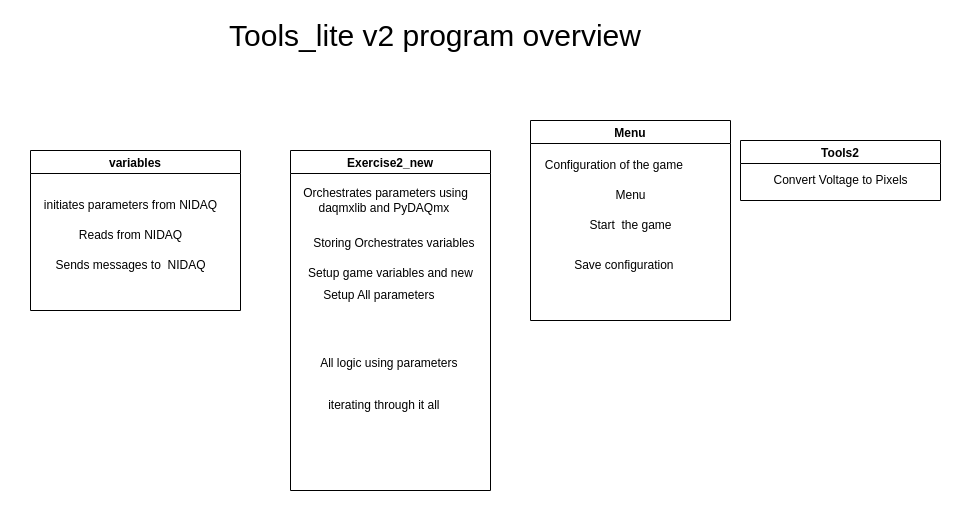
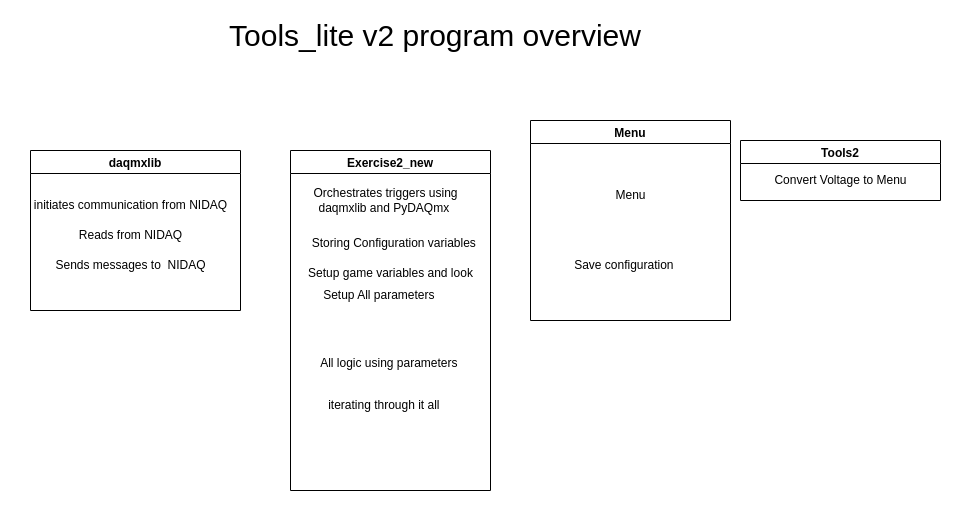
(135, 163) -> (135, 163)
(616, 166) -> none
(841, 181) -> (841, 181)
(386, 201) -> (386, 201)
(131, 206) -> (131, 206)
(631, 226) -> none
(396, 244) -> (396, 244)
(391, 274) -> (391, 274)
